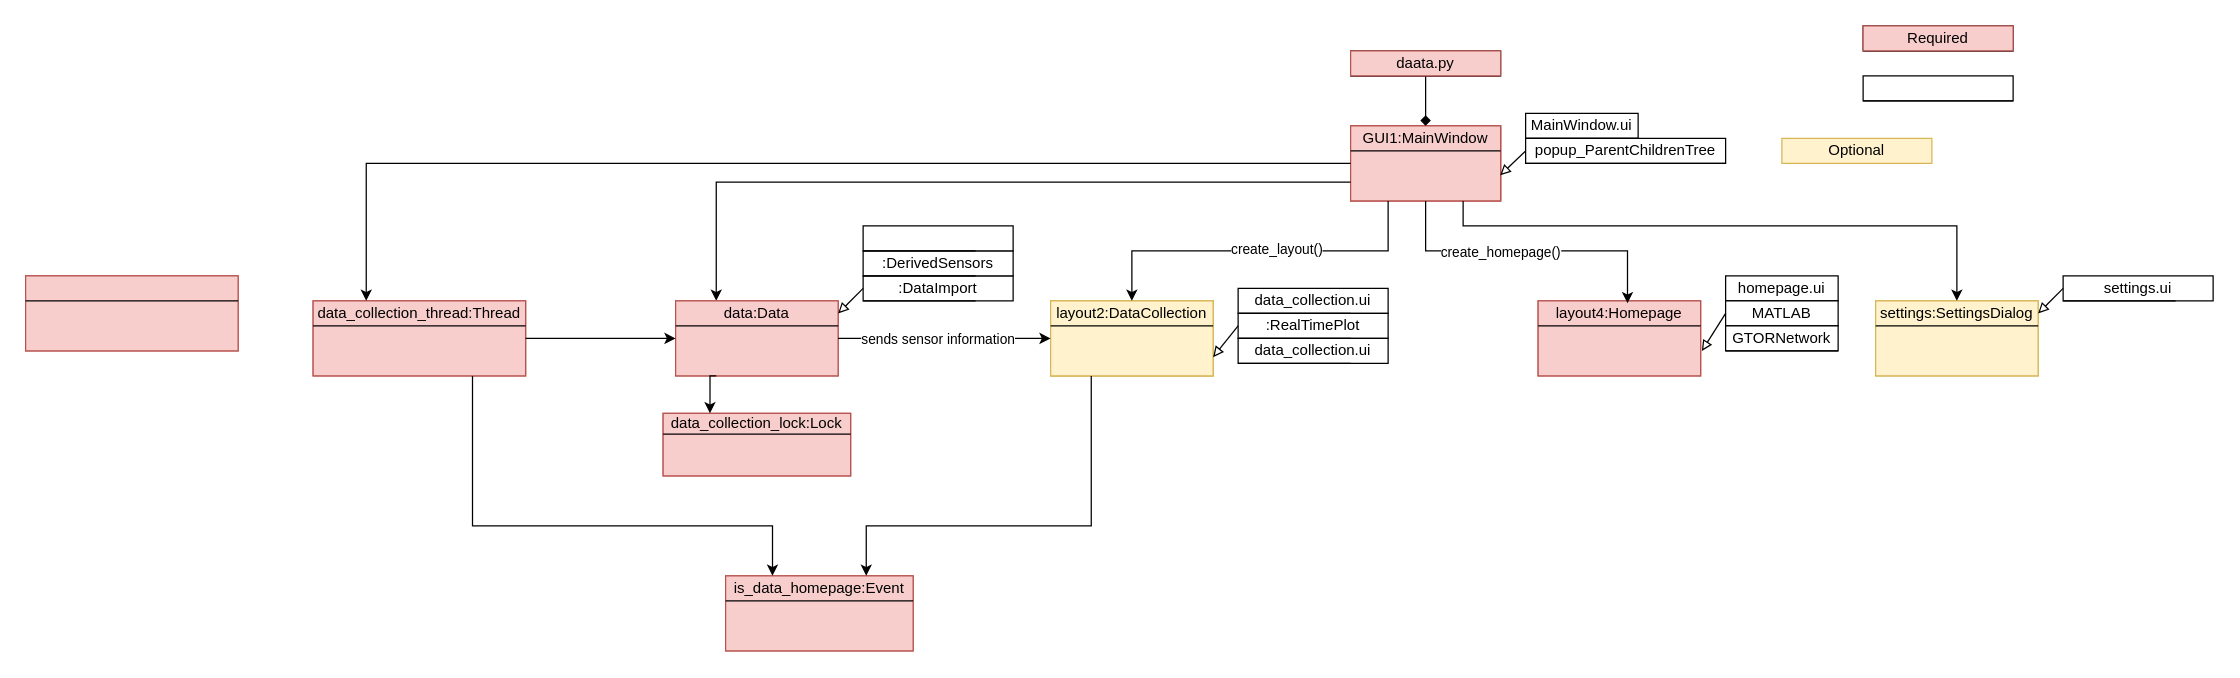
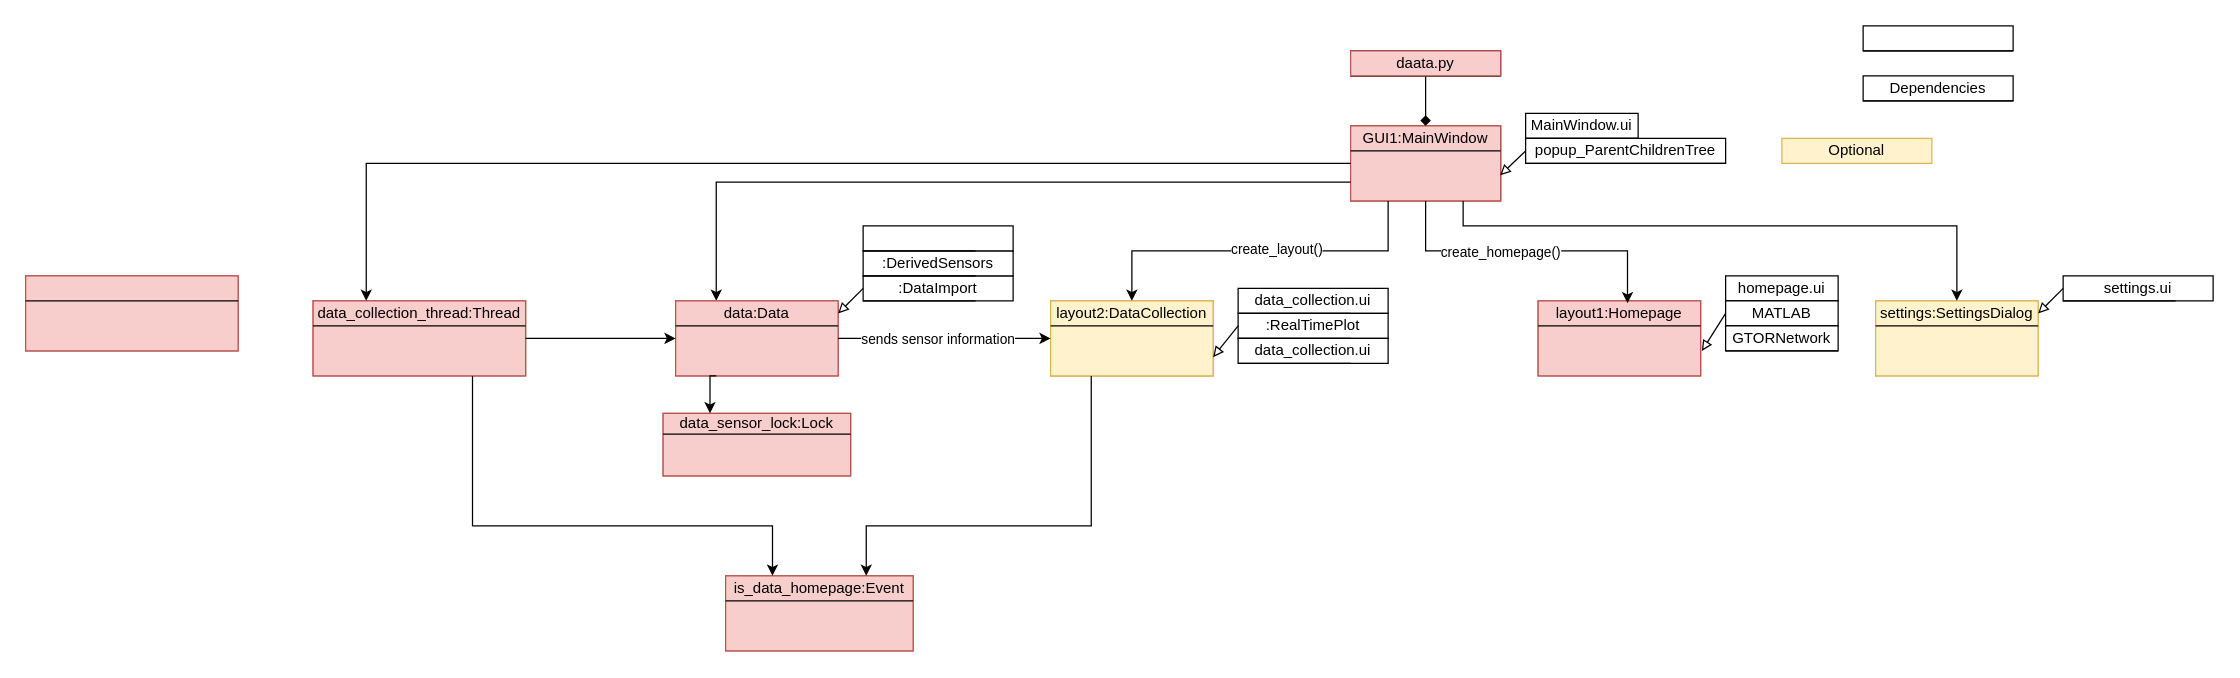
(1938, 38) -> none
none -> (1938, 88)
(1619, 313) -> (1619, 313)
(757, 423) -> (757, 423)
